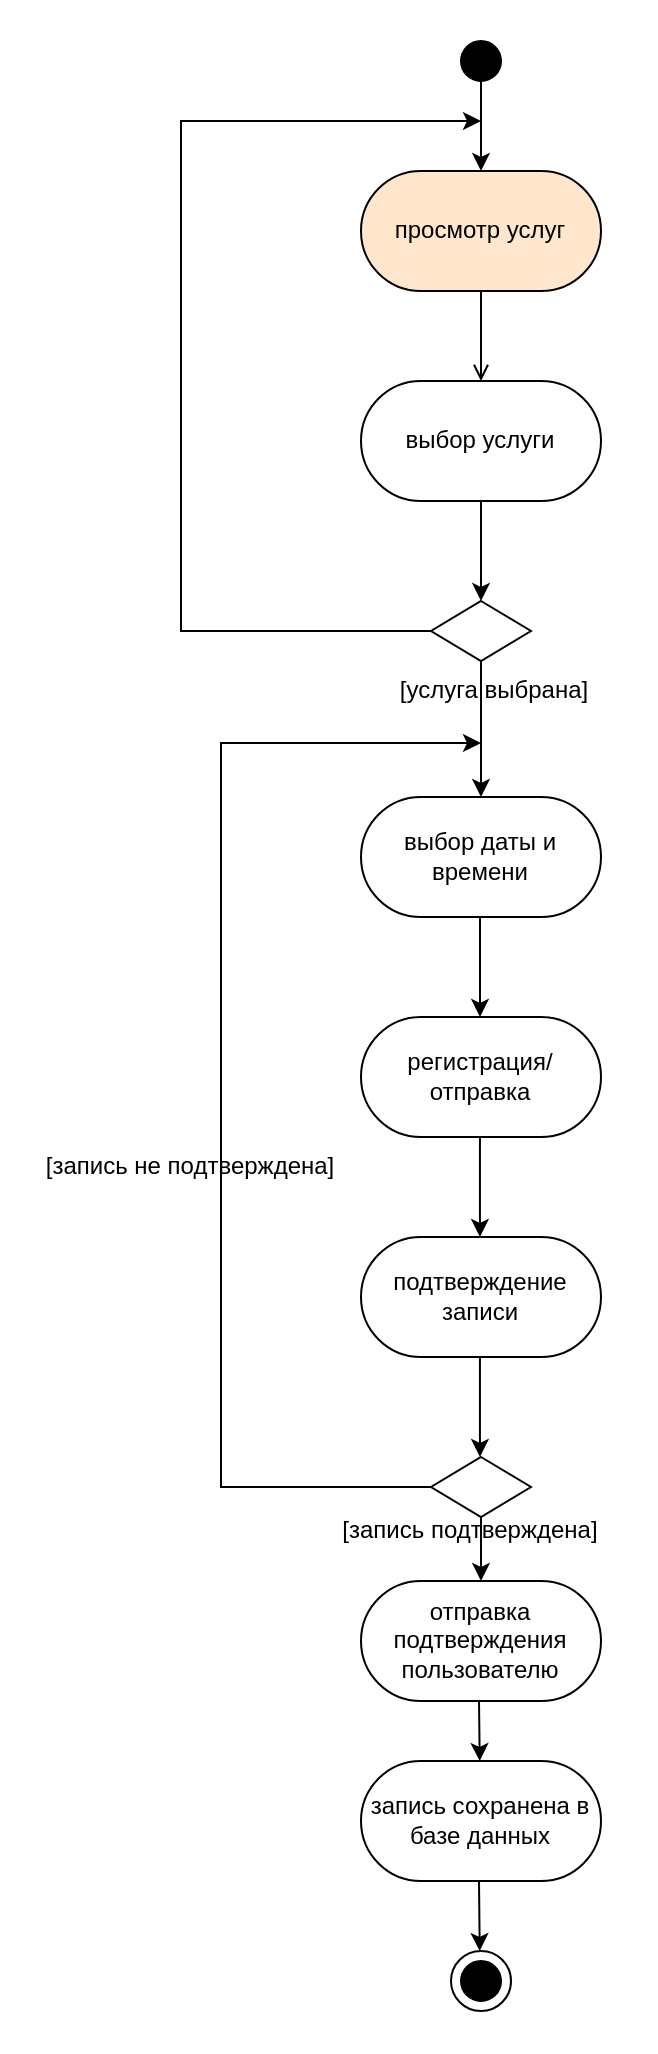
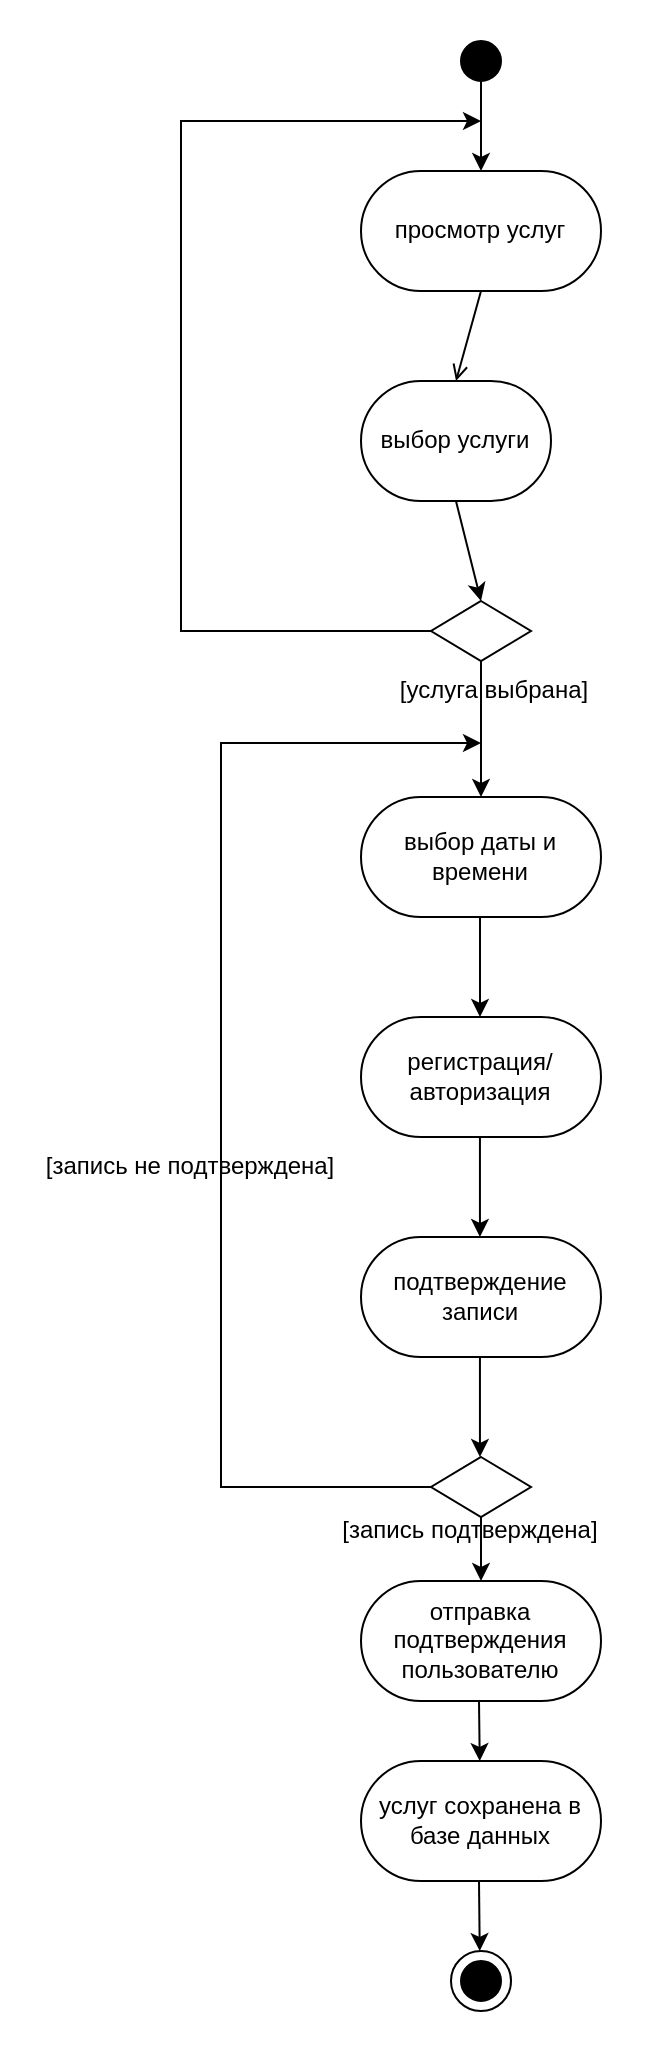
(481, 231) -> (481, 231)
(481, 441) -> (456, 441)
(481, 1077) -> (481, 1077)
(481, 1821) -> (481, 1821)
